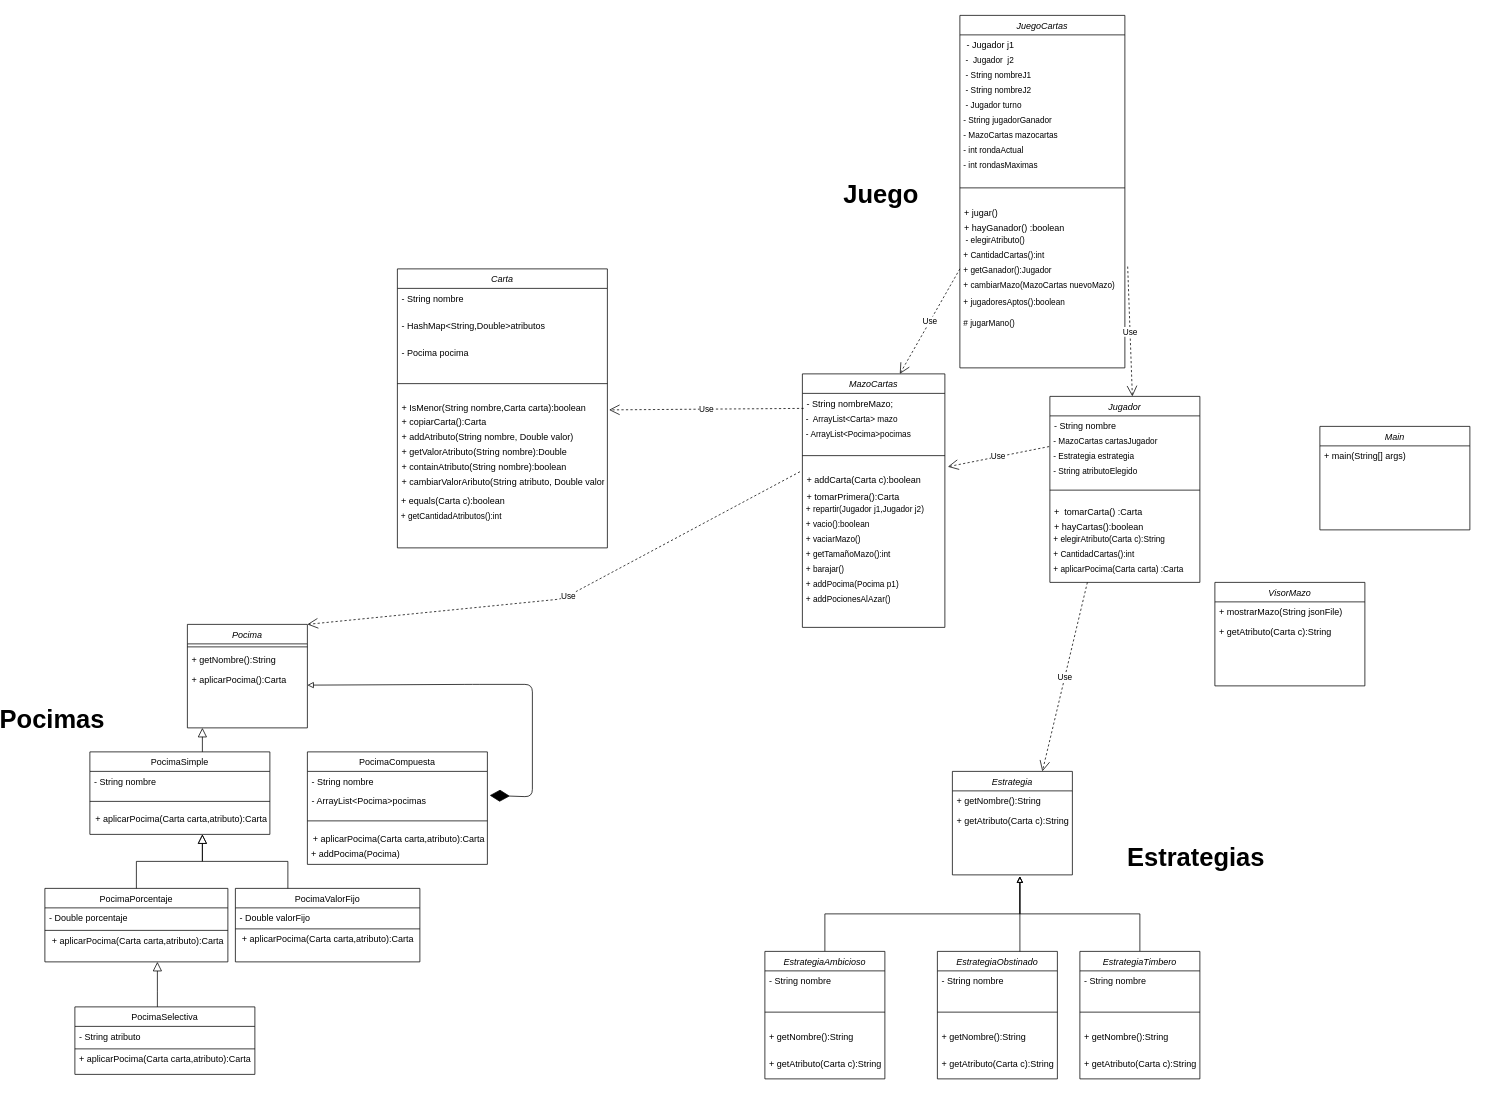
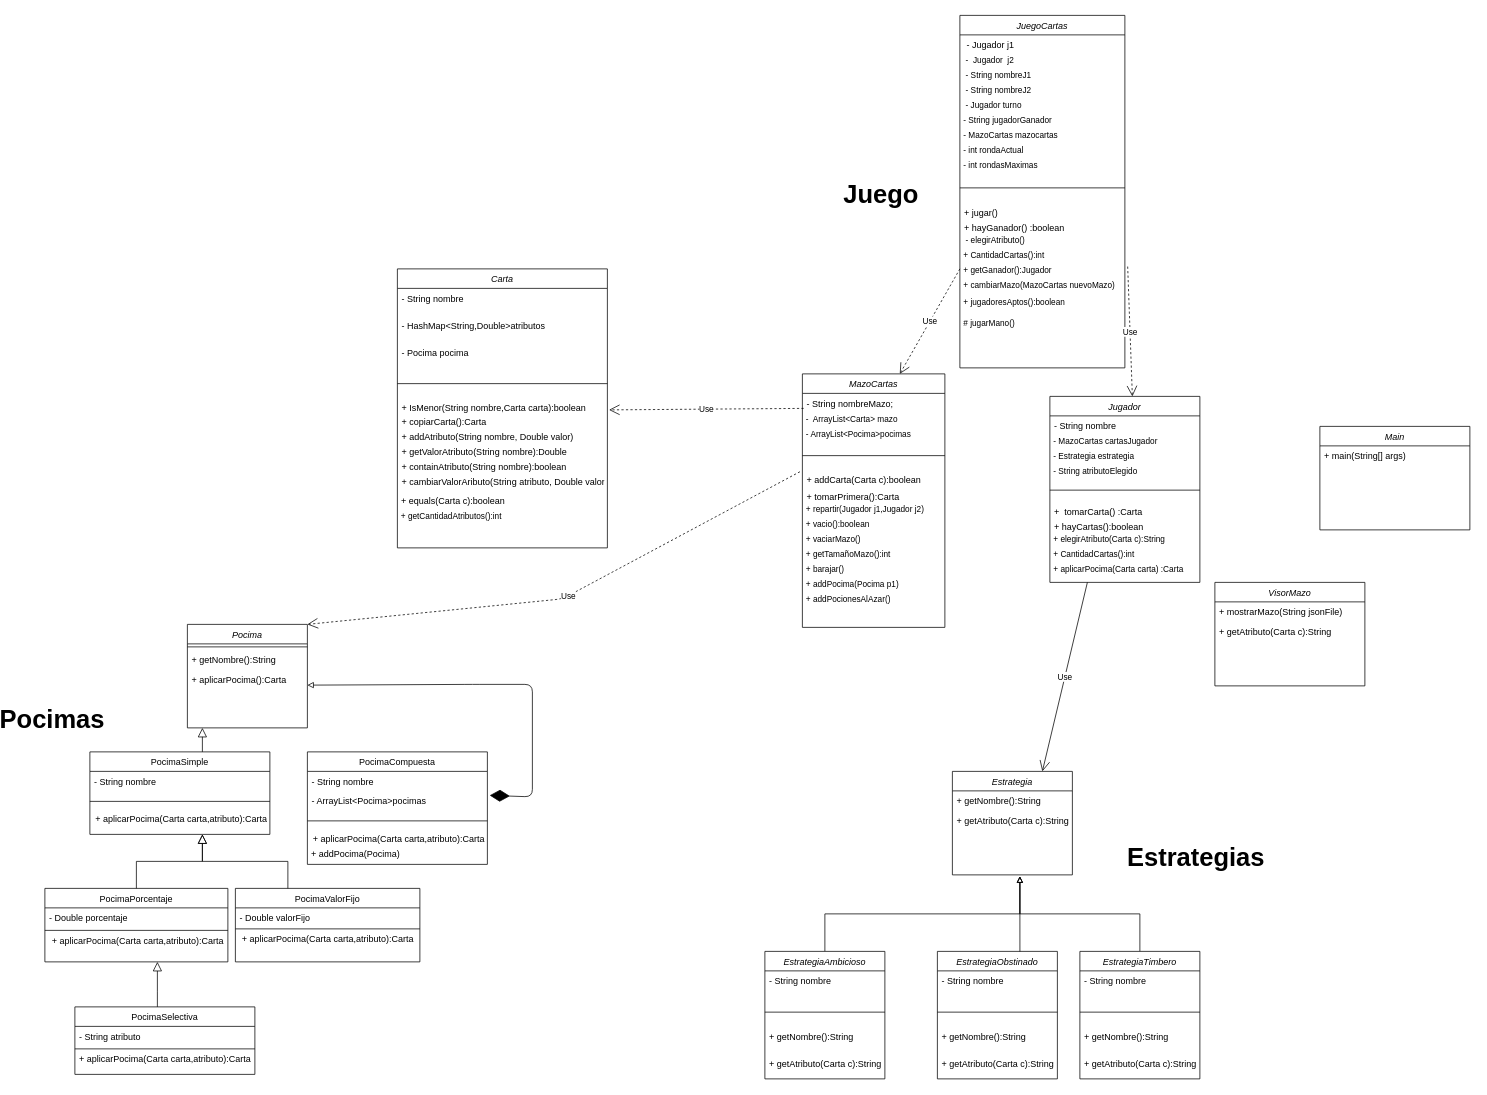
(999, 457) -> none
(1076, 627) -> (1076, 627)
